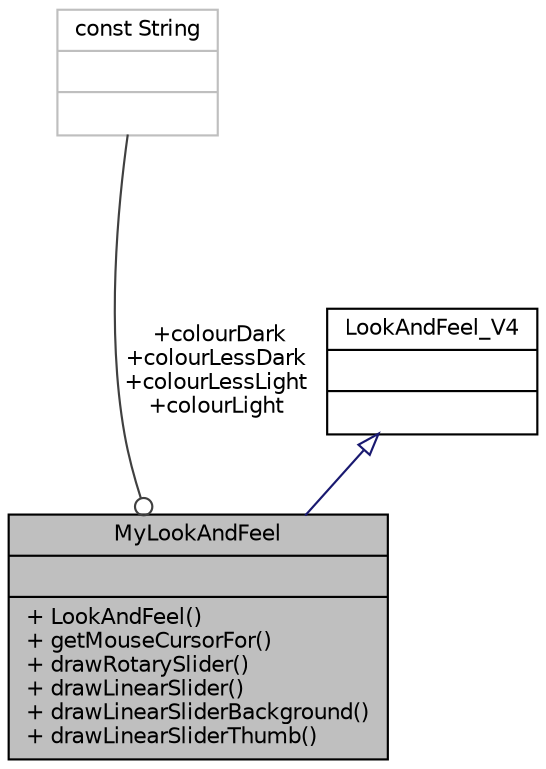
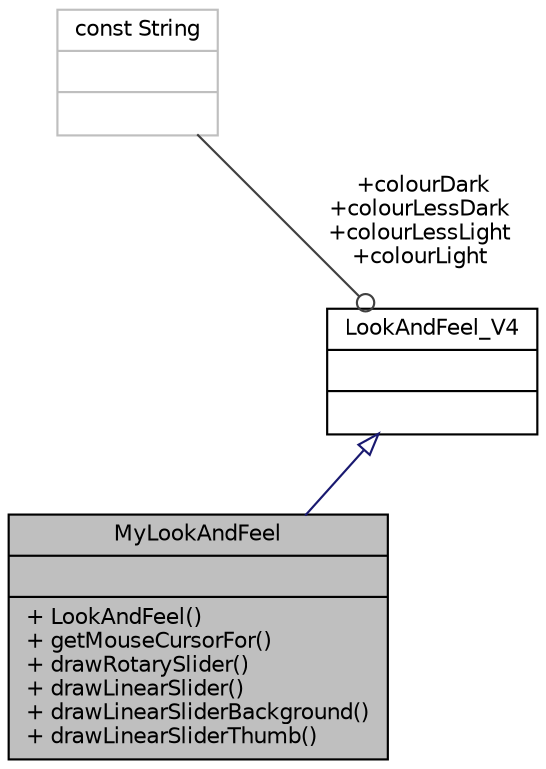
(115, 317) -> (278, 215)
